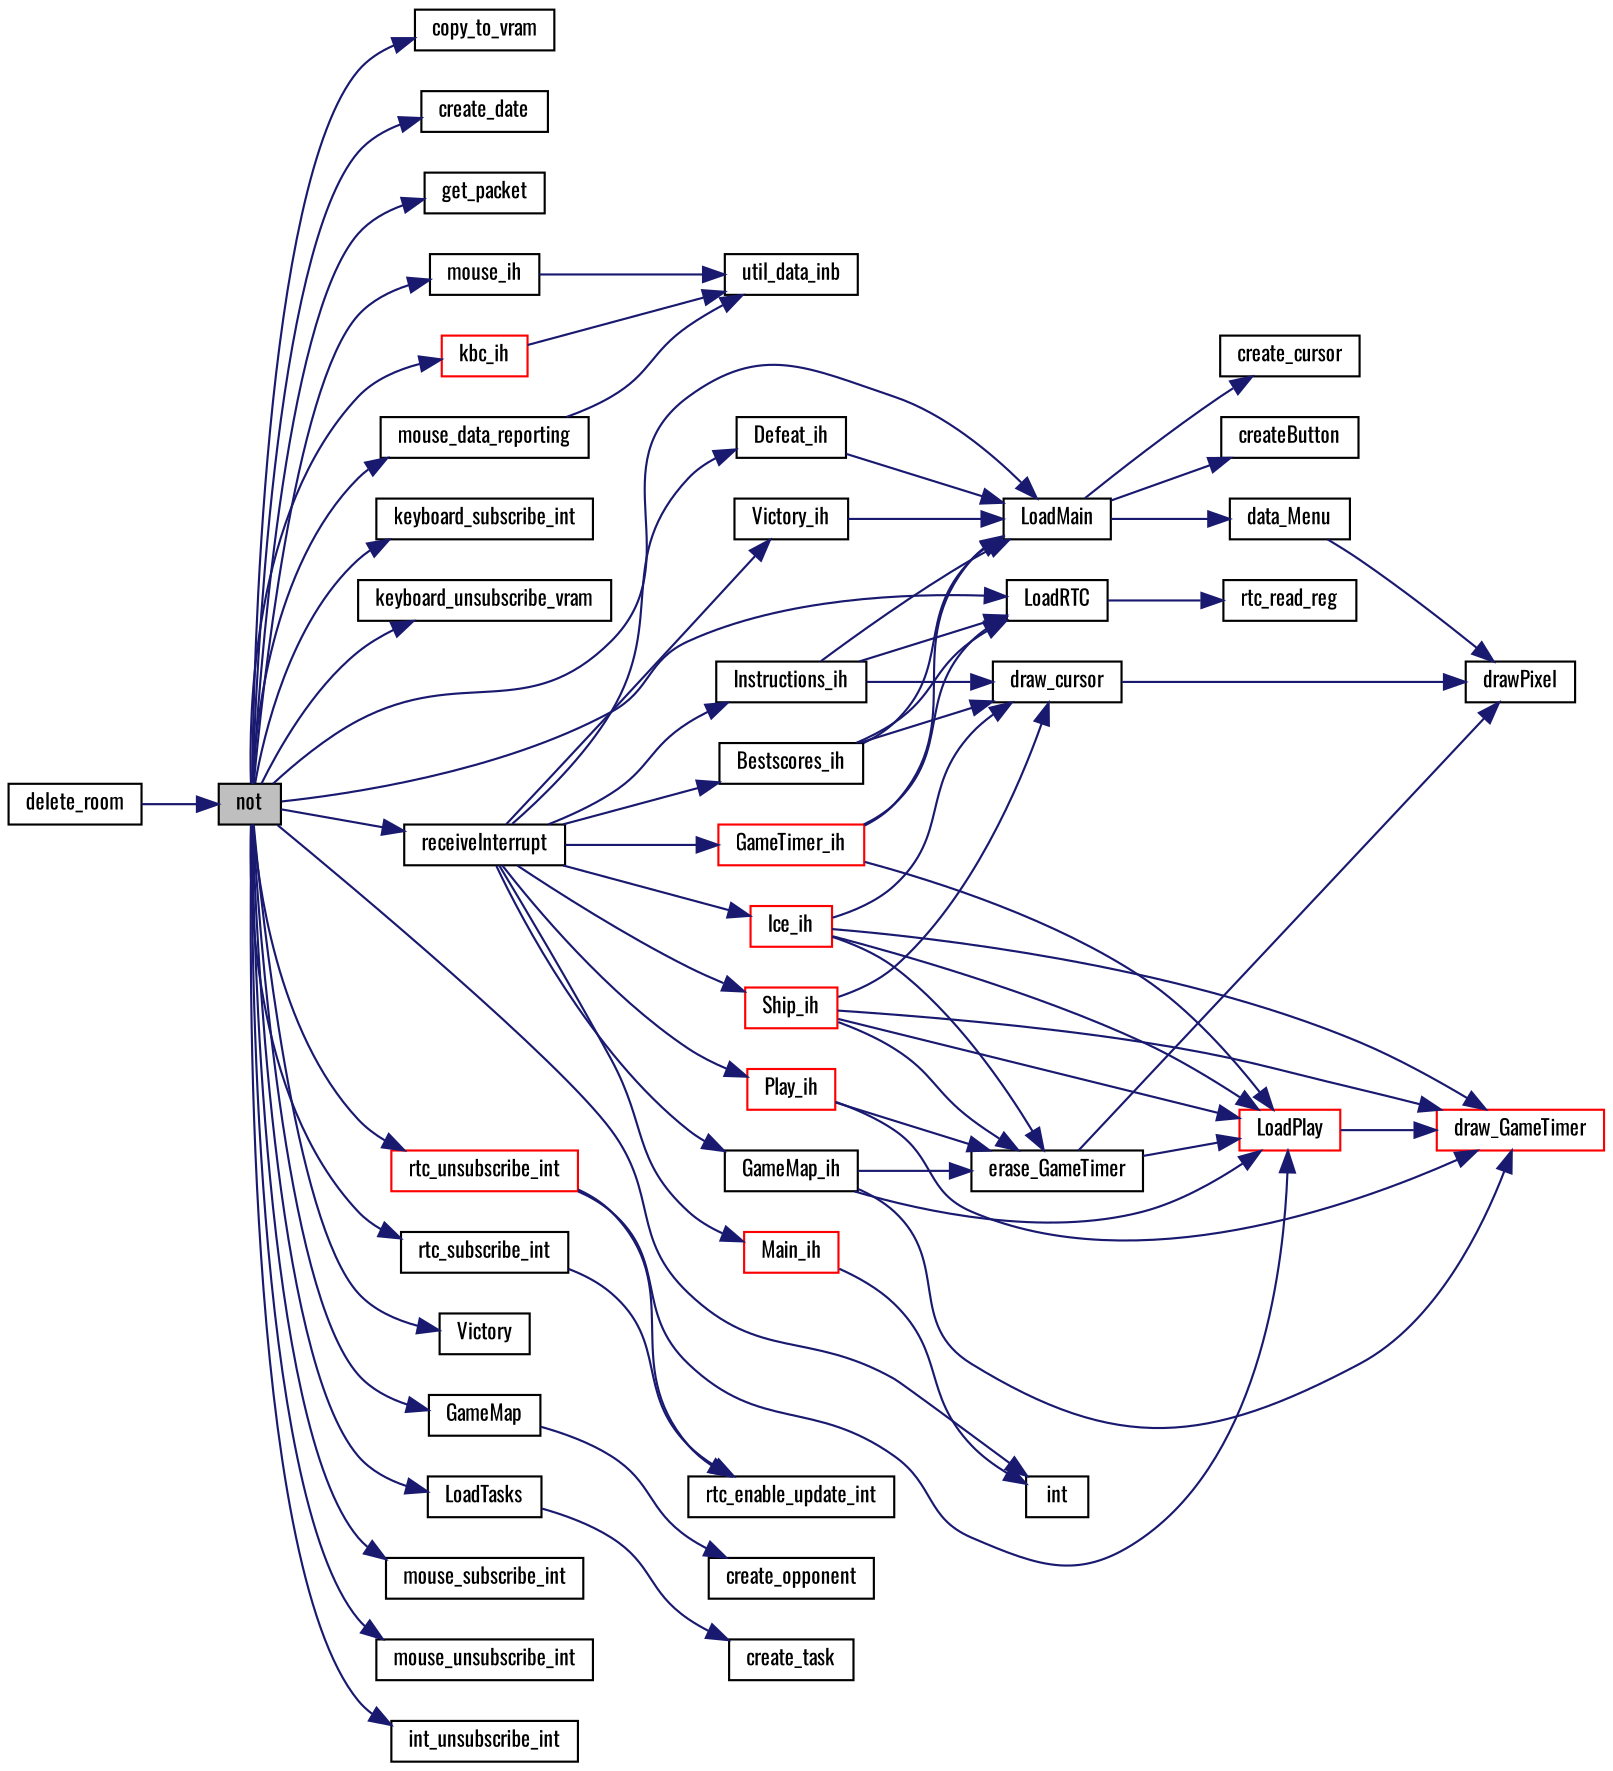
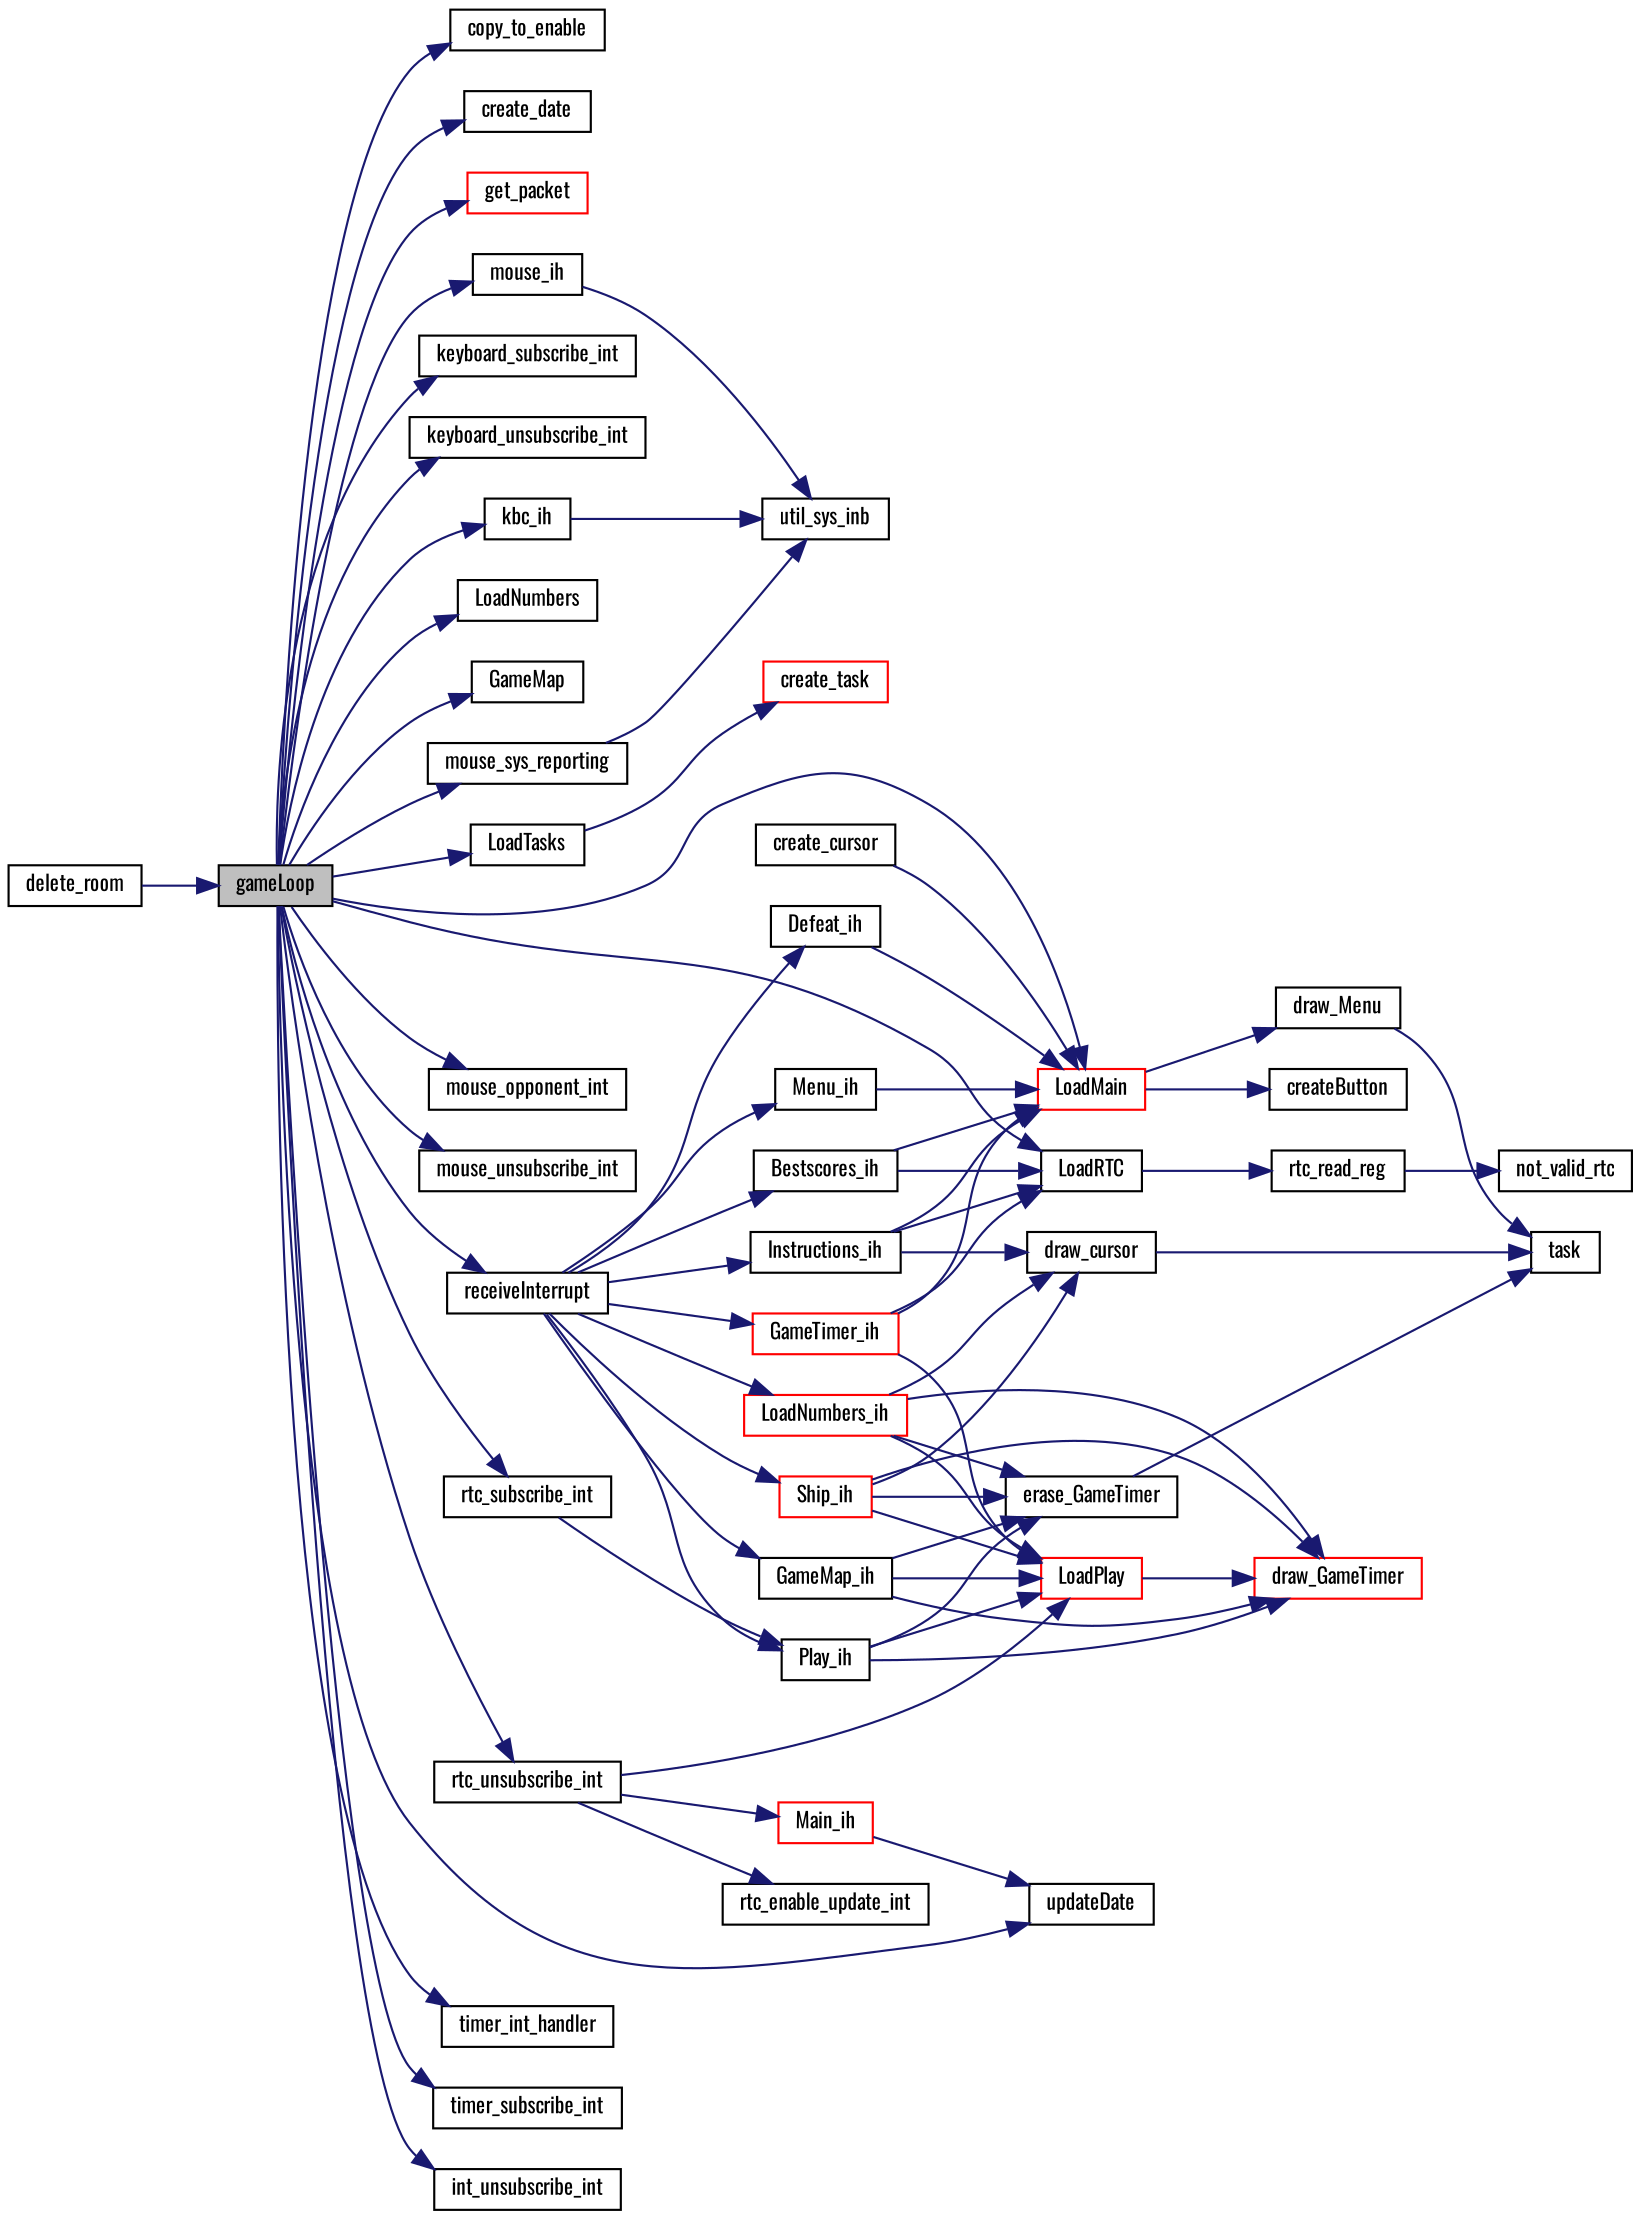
(485, 30) -> (528, 30)
(485, 193) -> (528, 193)
(791, 274) -> (826, 519)
(485, 356) -> (528, 519)
(485, 437) -> (528, 763)
(1158, 442) -> (992, 946)
(791, 519) -> (826, 1089)
(1057, 519) -> (1092, 1089)
(1290, 519) -> (1338, 1008)
(485, 600) -> (528, 437)
(1520, 682) -> (1565, 1252)
(916, 725) -> none
(250, 804) -> (276, 886)
(791, 926) -> (826, 1415)
(791, 1089) -> (826, 1660)
(627, 1094) -> (689, 1804)
(1180, 1149) -> (945, 1623)
(485, 1171) -> (528, 1782)
none -> (1565, 1171)
(636, 1324) -> (657, 1582)
(485, 1334) -> (528, 600)
(1057, 1497) -> (1092, 1904)
(485, 1578) -> (528, 1089)
(791, 1578) -> none
(791, 1660) -> (826, 682)
none -> (528, 2026)
none -> (528, 2108)
